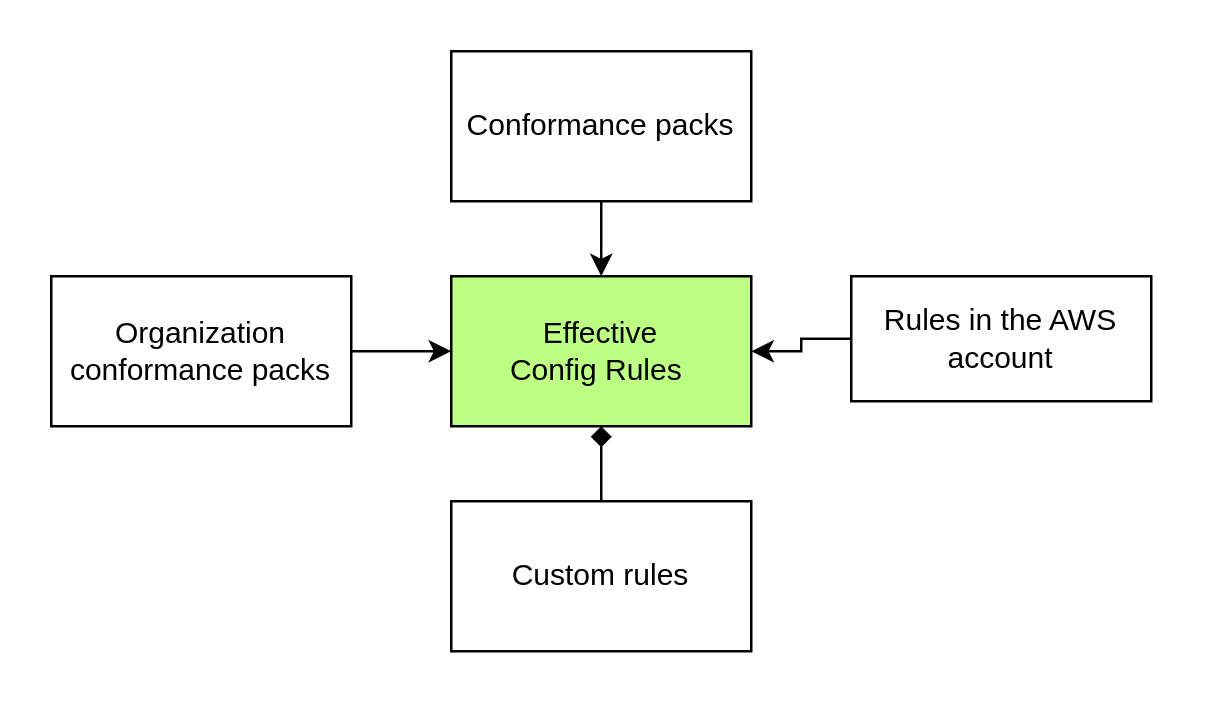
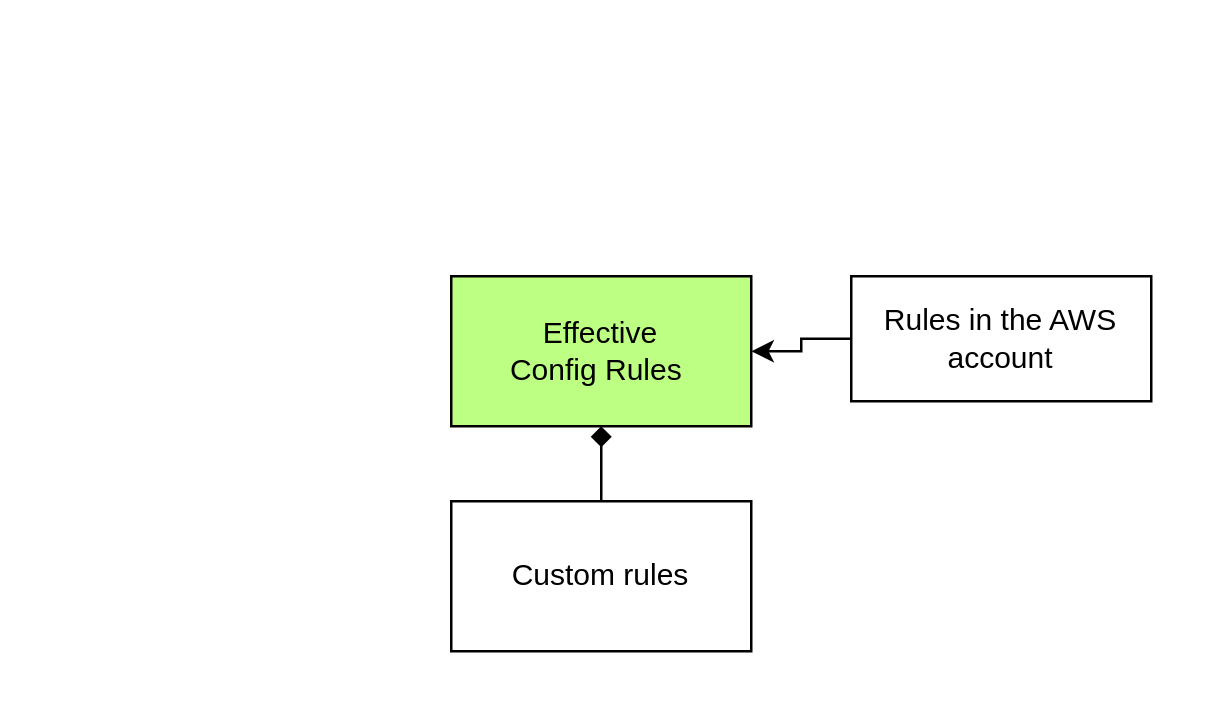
(601, 126) -> none
(601, 247) -> none
(201, 351) -> none
(393, 351) -> none
